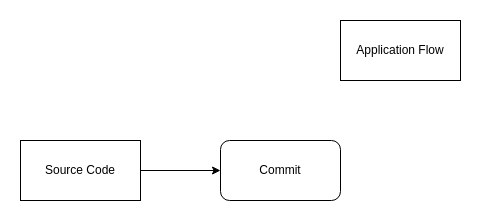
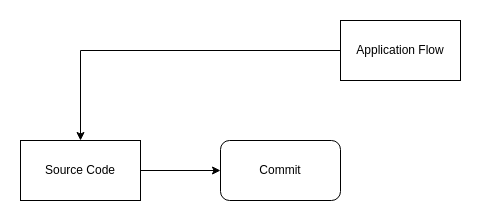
none -> (170, 51)
